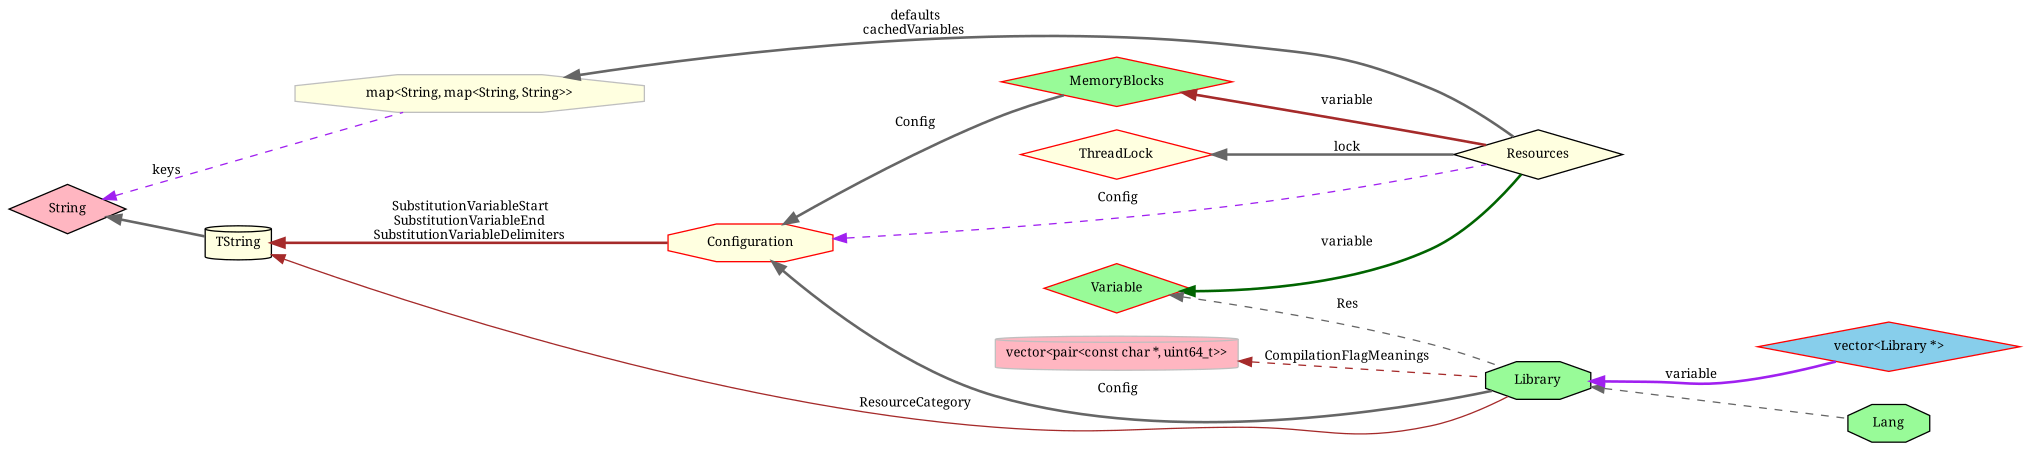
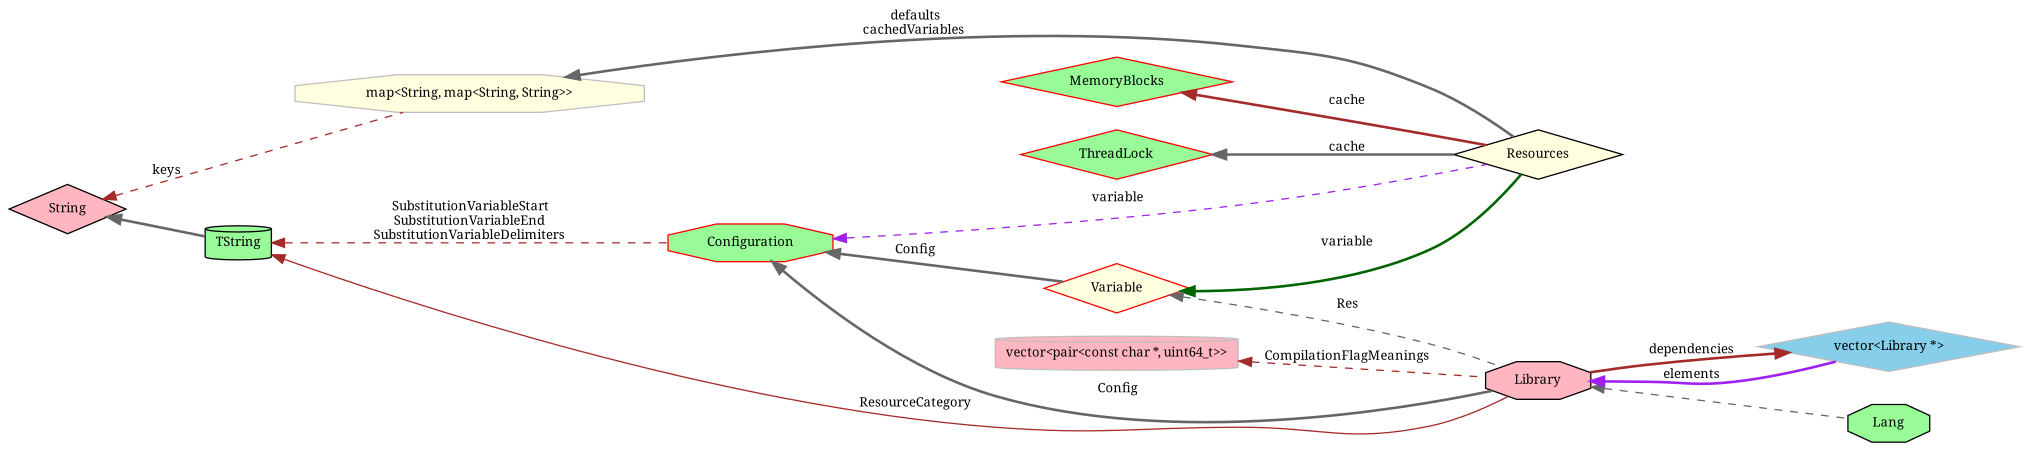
(1346, 101) -> (1346, 101)
(1346, 147) -> (1346, 147)
(927, 149) -> (951, 268)
(259, 154) -> (259, 154)
(1117, 155) -> (1117, 155)
(1117, 198) -> (1117, 198)
(238, 243) -> (238, 243)
(476, 243) -> (476, 243)
(751, 243) -> (751, 243)
(1117, 288) -> (1117, 288)
(1889, 347) -> (1889, 347)
none -> (1683, 361)
(1690, 375) -> (1690, 375)
(1538, 380) -> (1538, 380)
